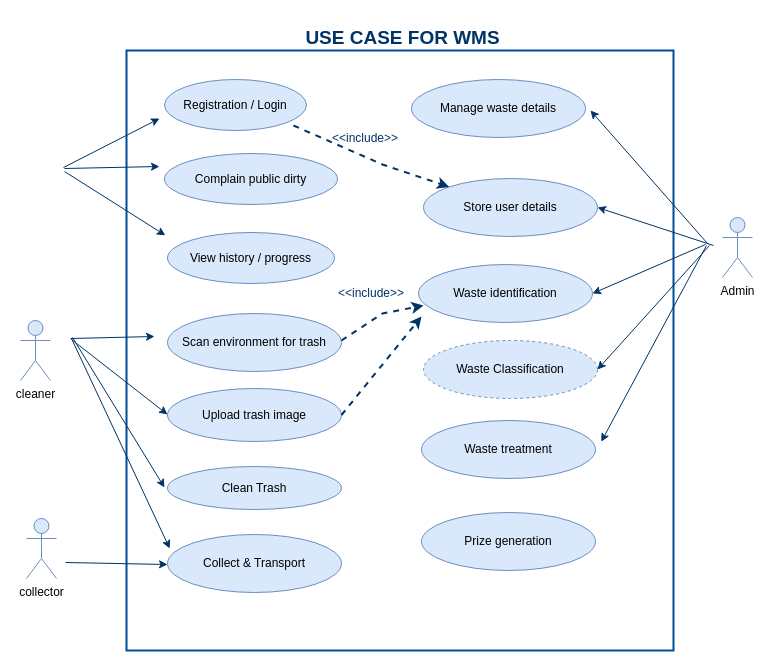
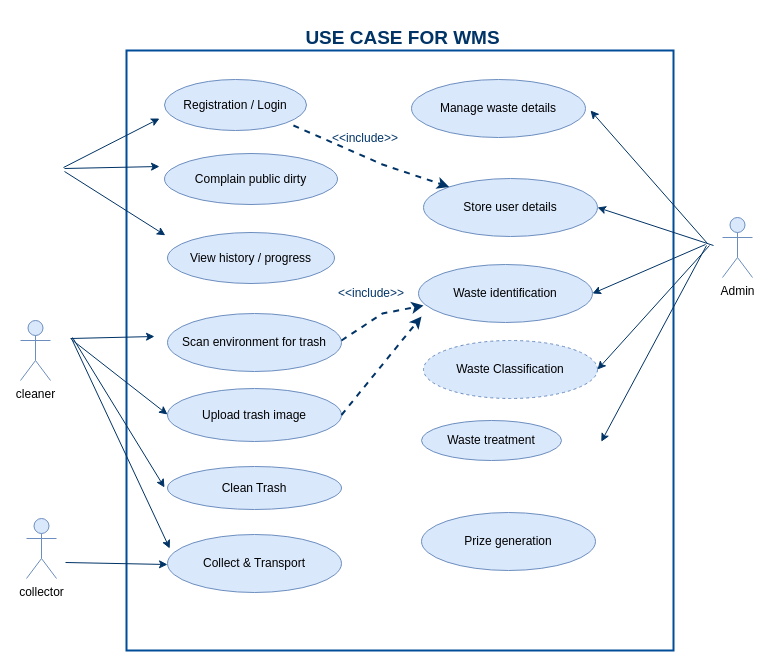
(509, 450) -> (492, 441)
